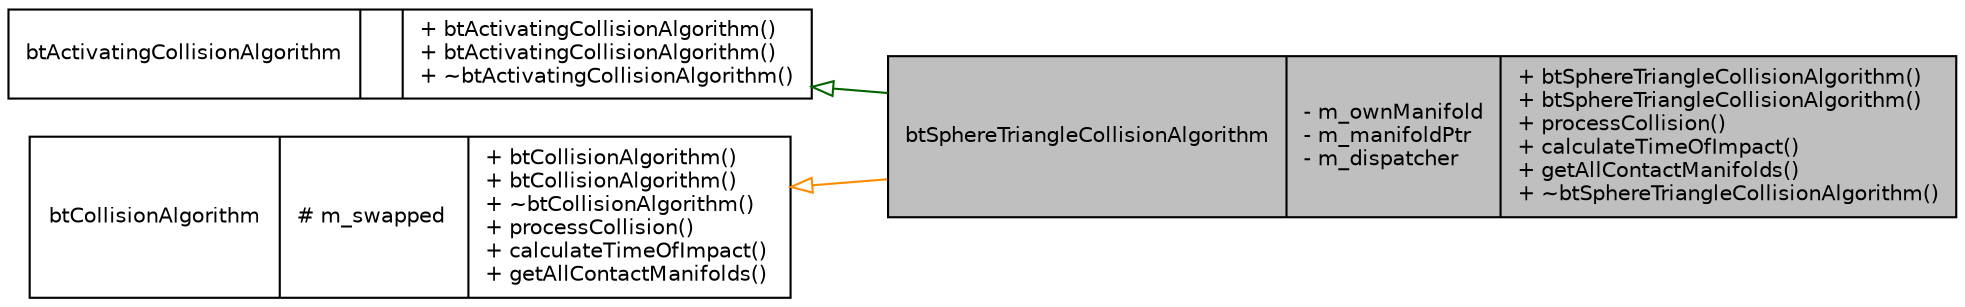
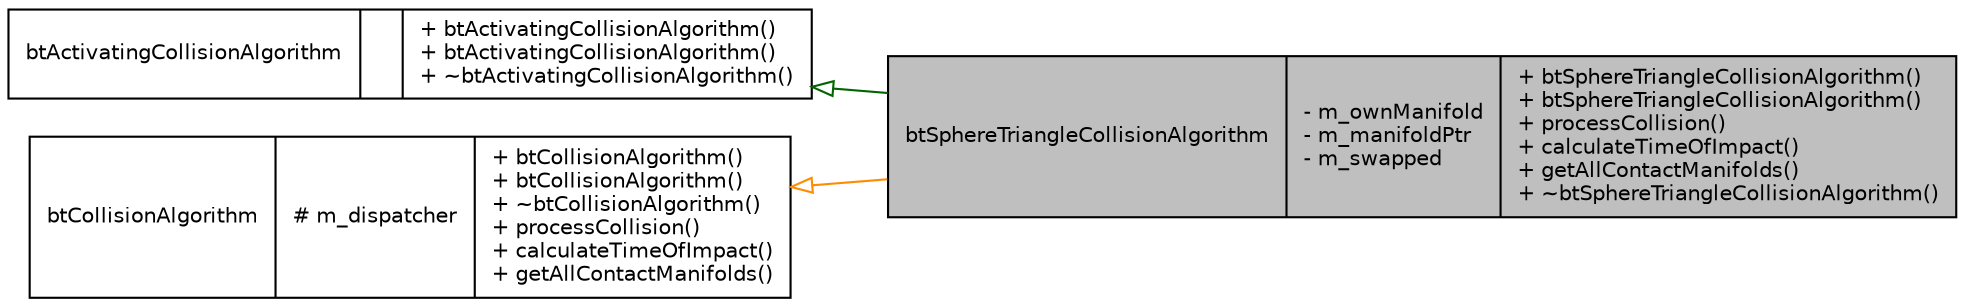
(1381, 159) -> (1373, 159)
(371, 216) -> (375, 216)
